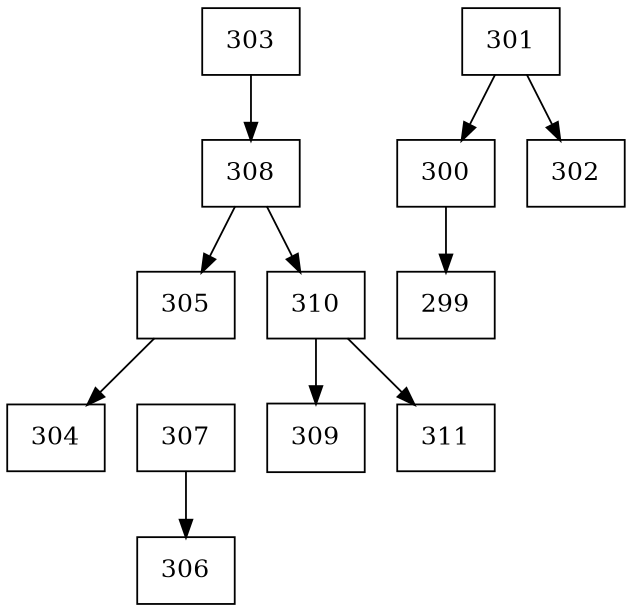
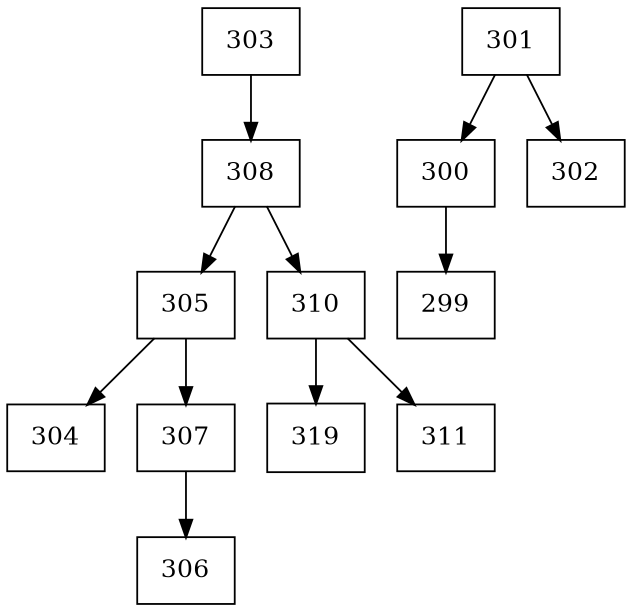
none -> (186, 363)
(316, 438) -> (316, 438)
